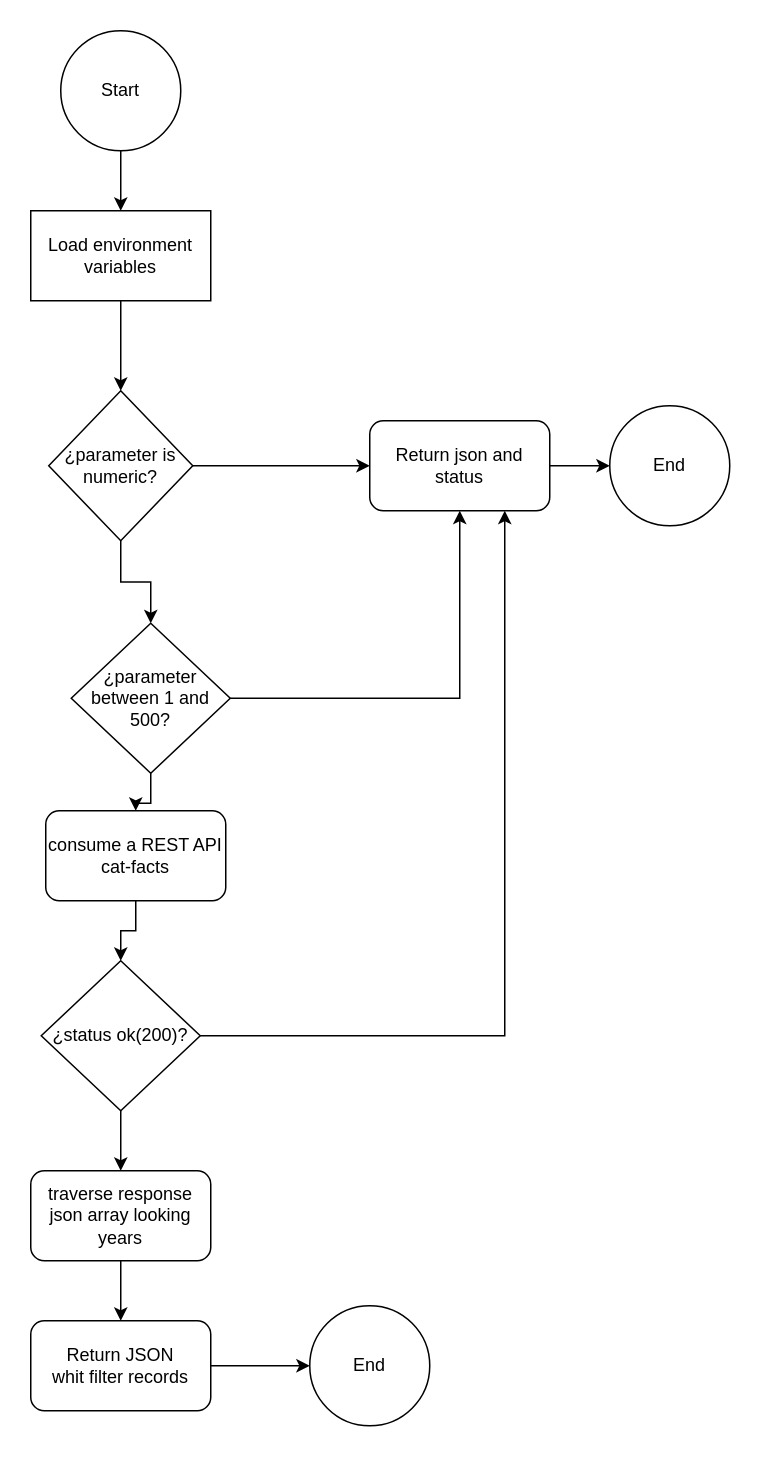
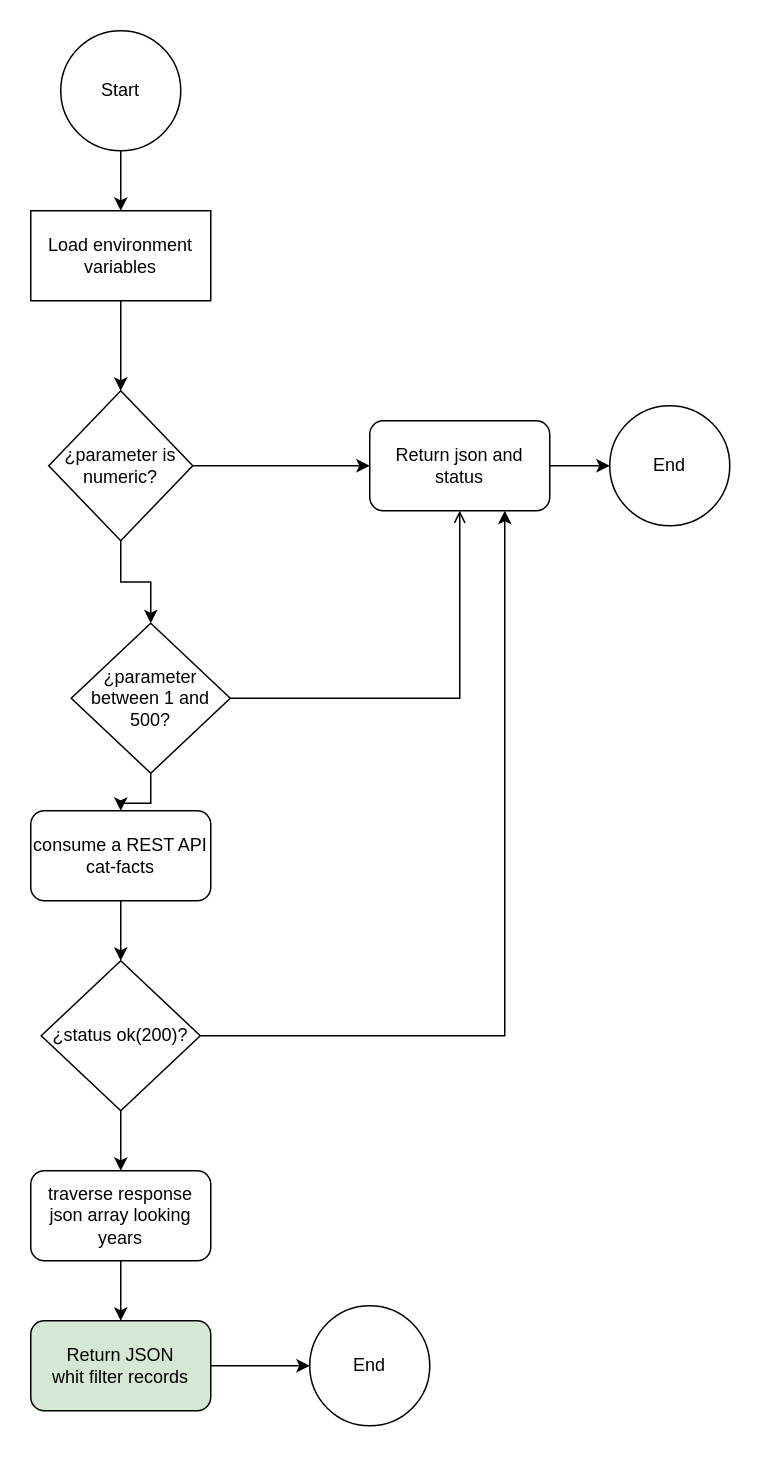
(460, 522) -> (460, 519)
(136, 856) -> (121, 856)
(121, 1366) -> (121, 1366)
